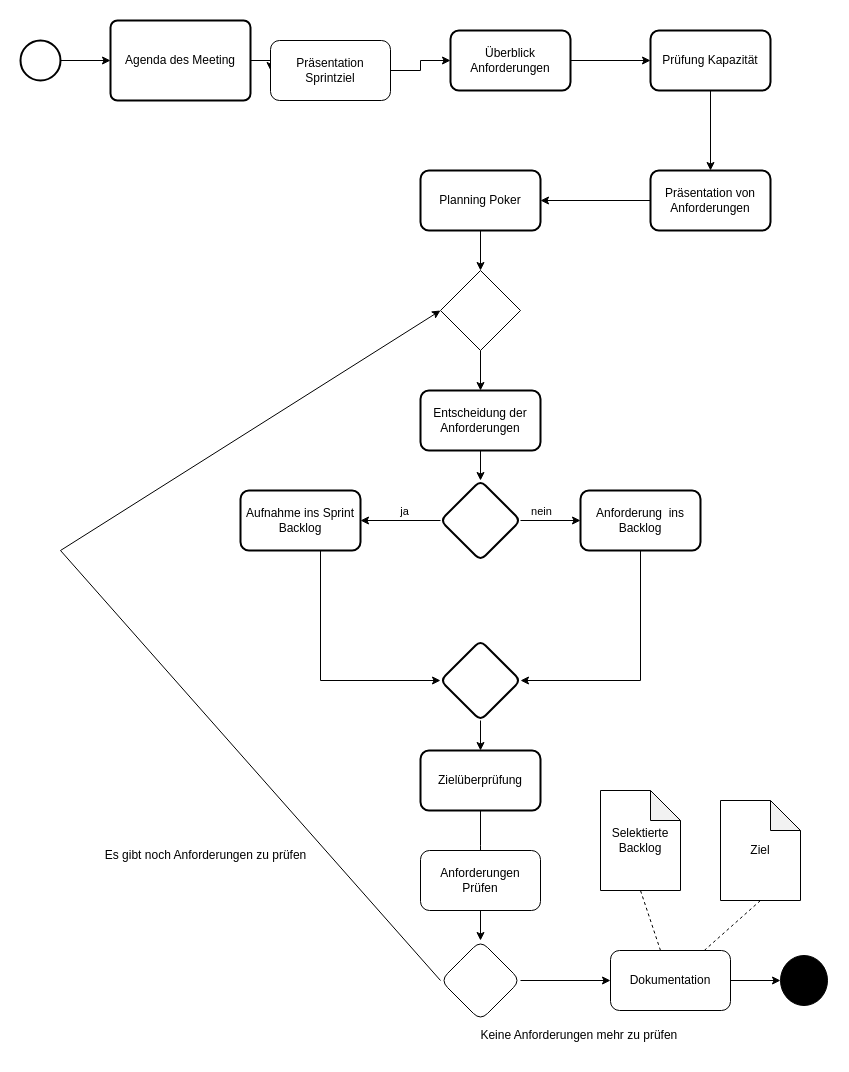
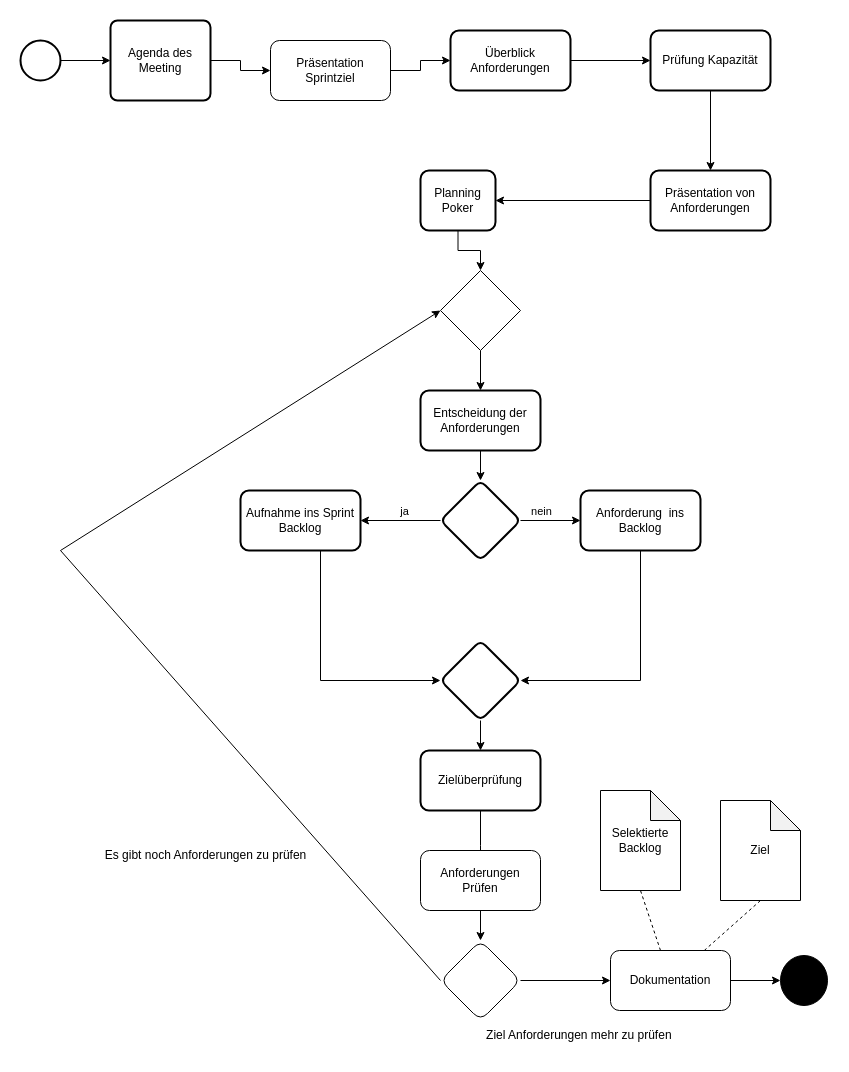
(181, 61) -> (161, 61)
(481, 201) -> (458, 201)
(581, 1036) -> (581, 1036)
